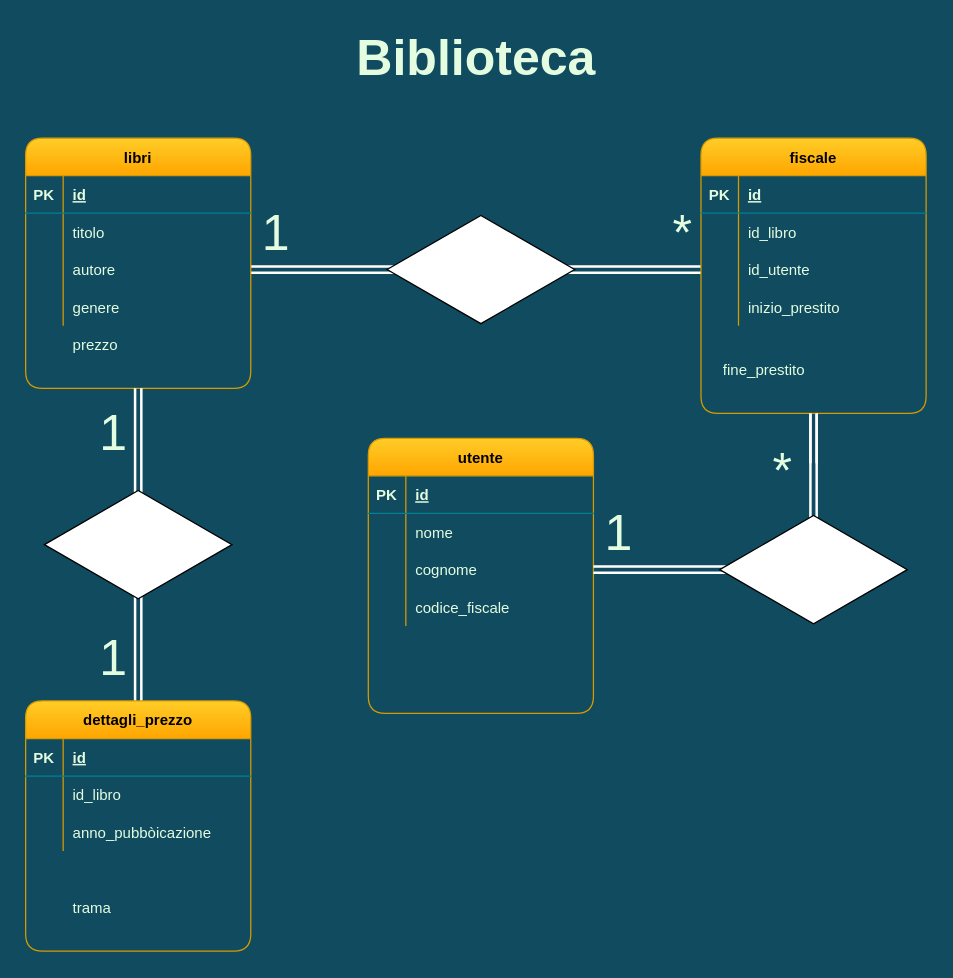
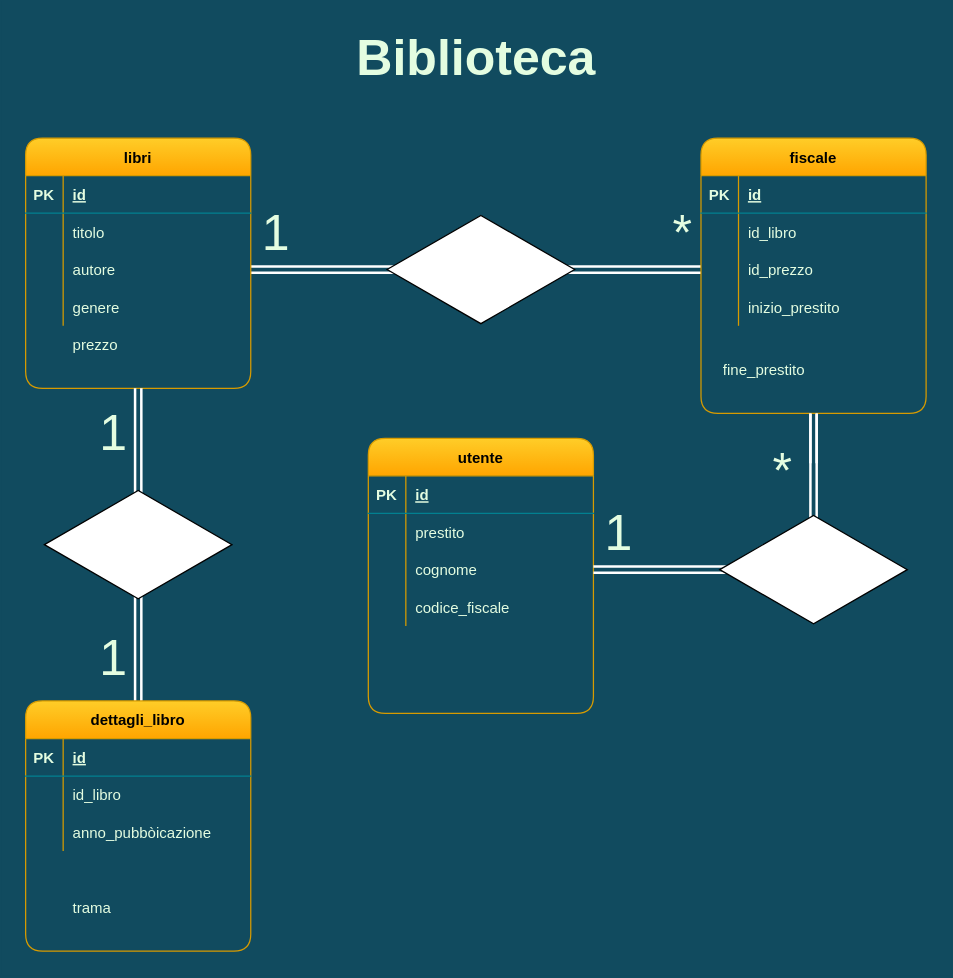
(783, 270) -> (783, 270)
(432, 533) -> (447, 533)
(138, 720) -> (138, 720)
